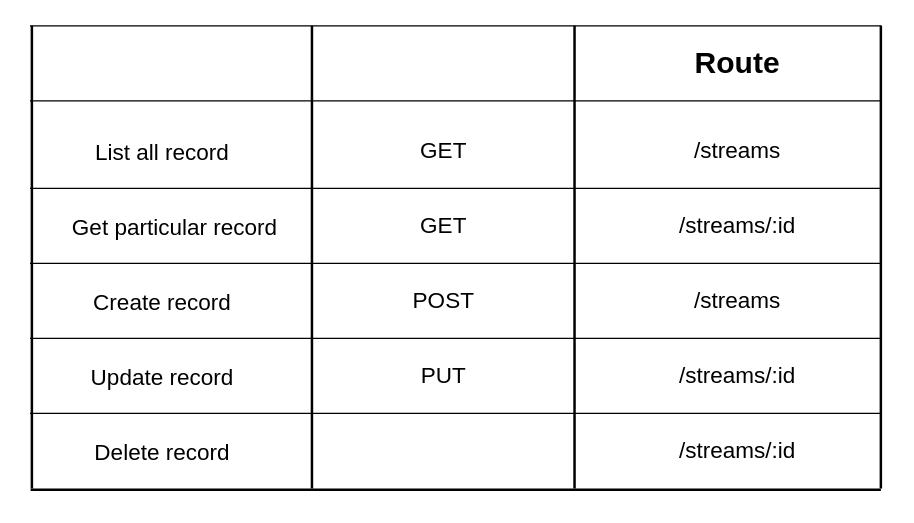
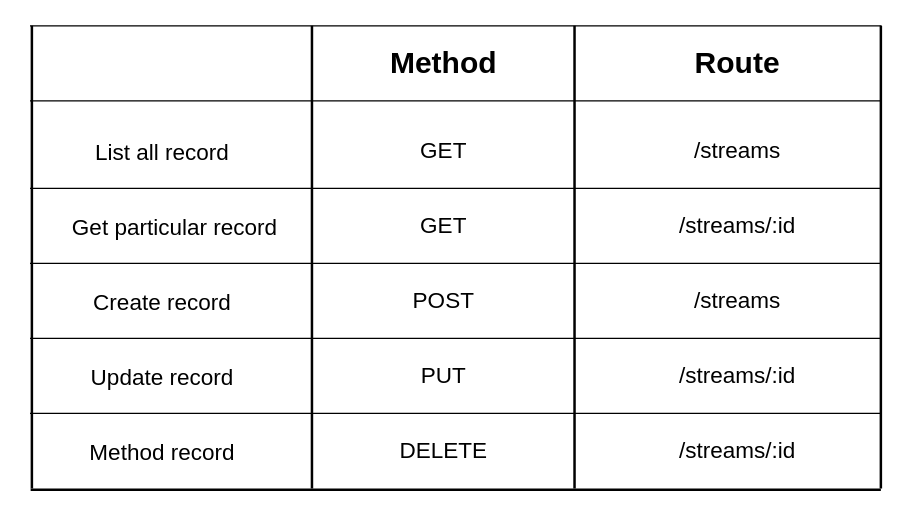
none -> (443, 63)
(163, 451) -> (163, 451)
none -> (443, 451)
